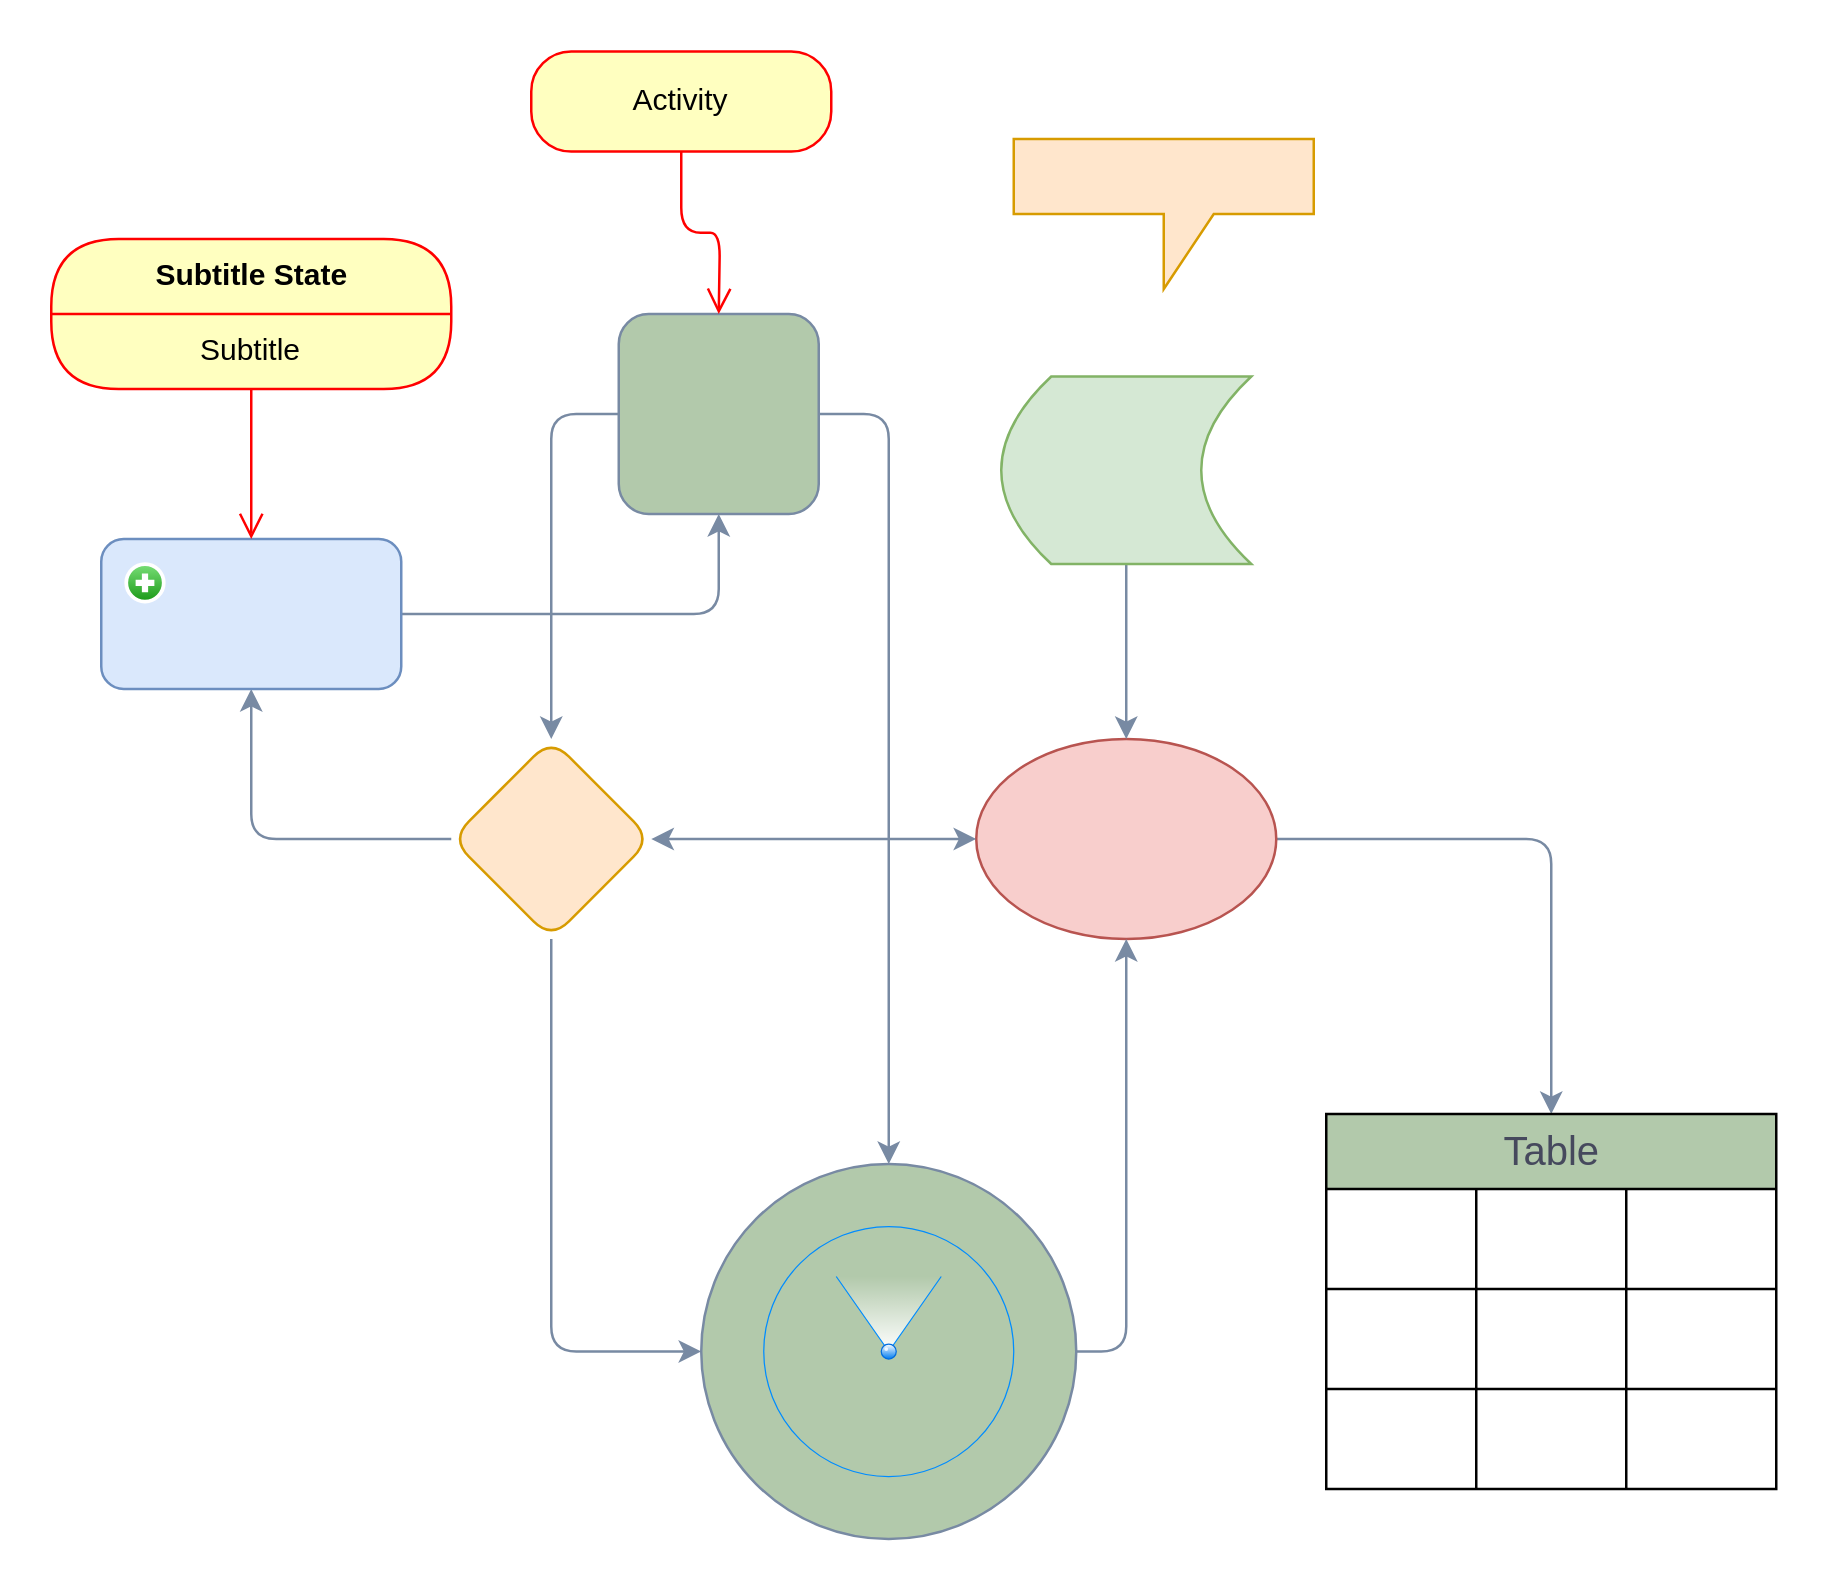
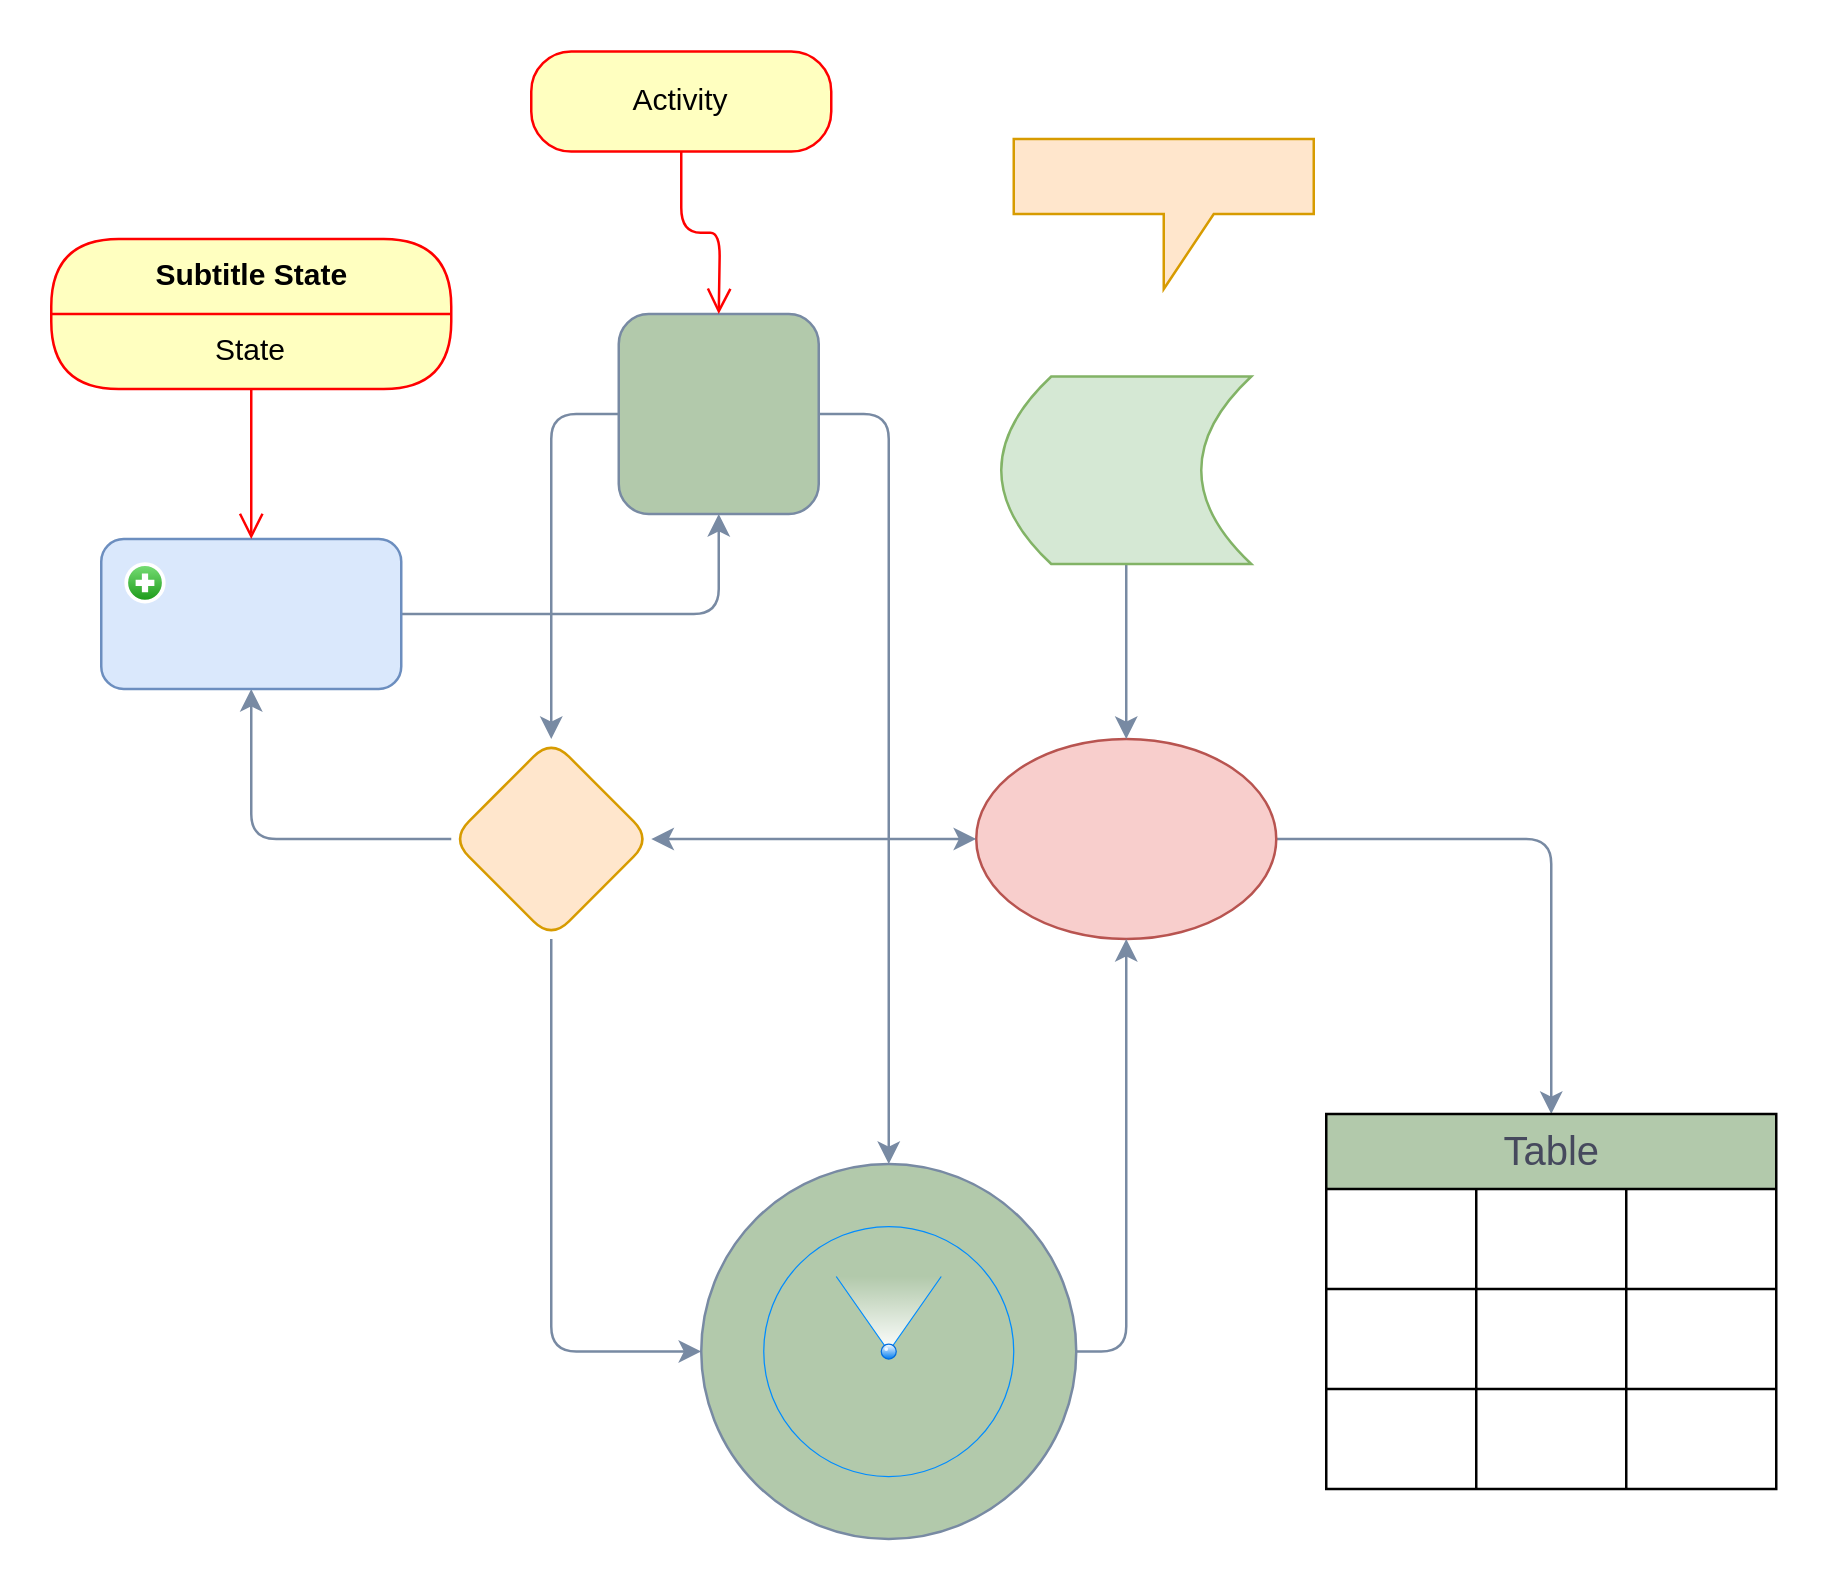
(251, 351) -> (251, 351)
